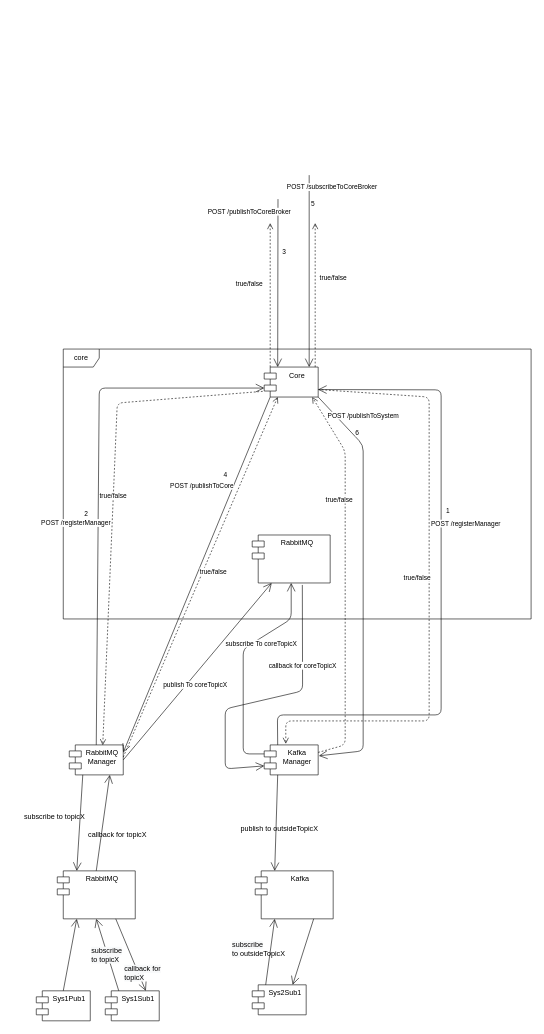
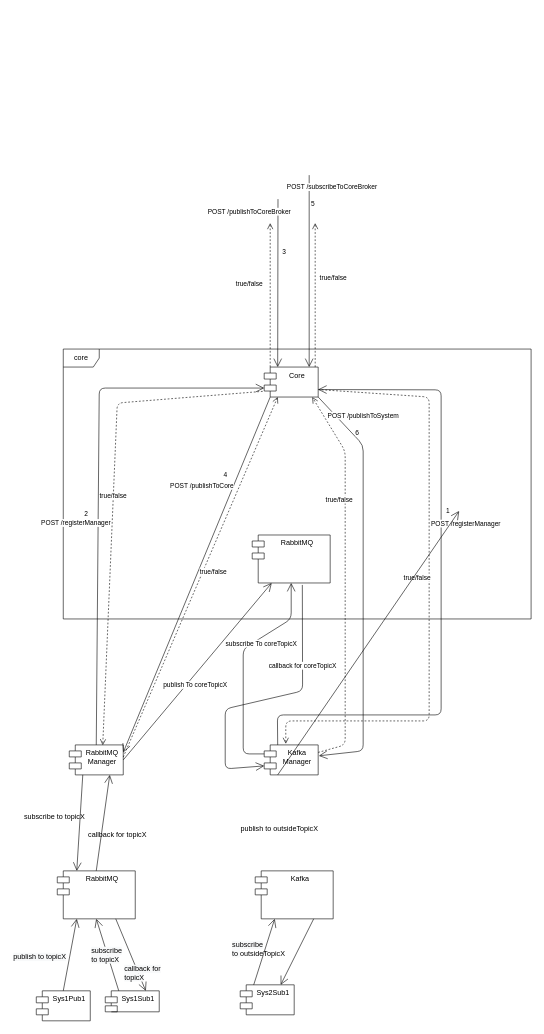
(276, 822) -> (368, 644)
none -> (41, 958)
(279, 1000) -> (267, 1000)
(132, 1006) -> (132, 1001)
